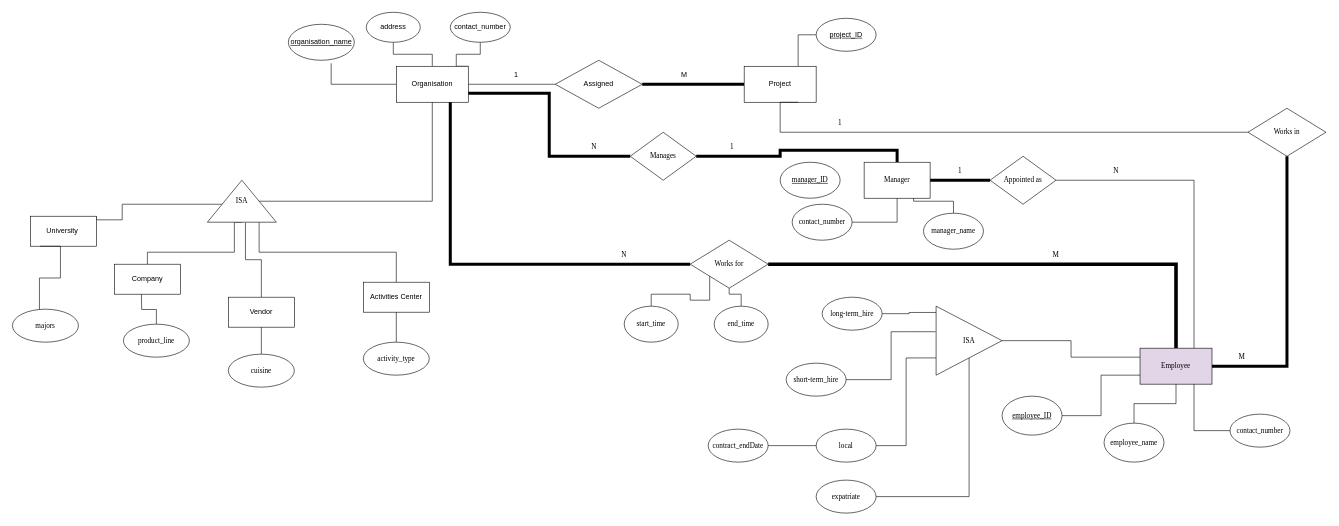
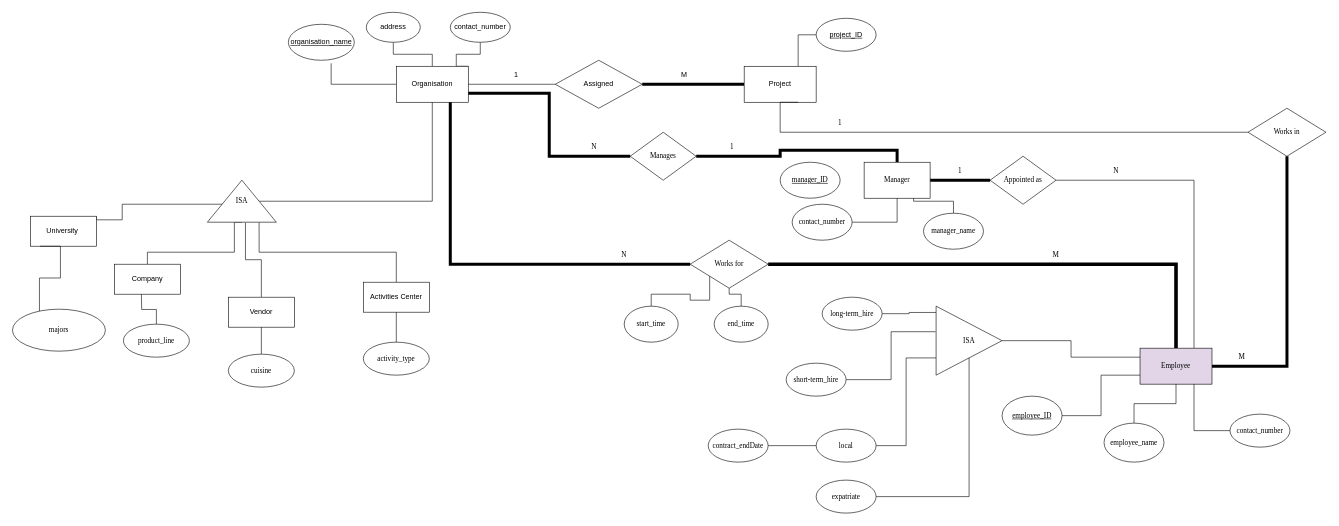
(45, 326) -> (59, 330)
